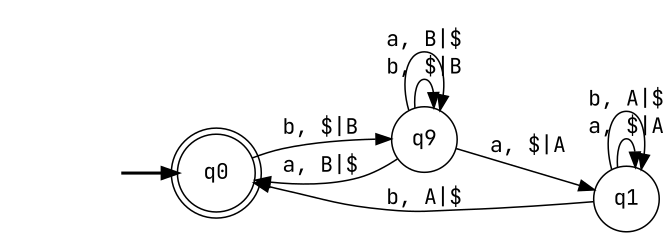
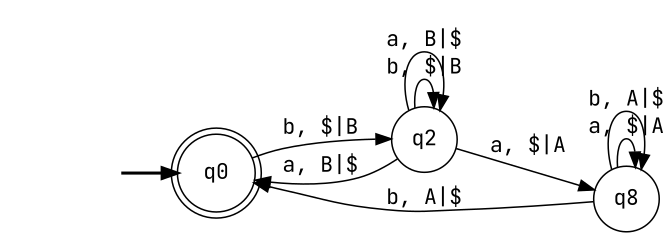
(424, 140) -> (424, 140)
(626, 199) -> (626, 199)
